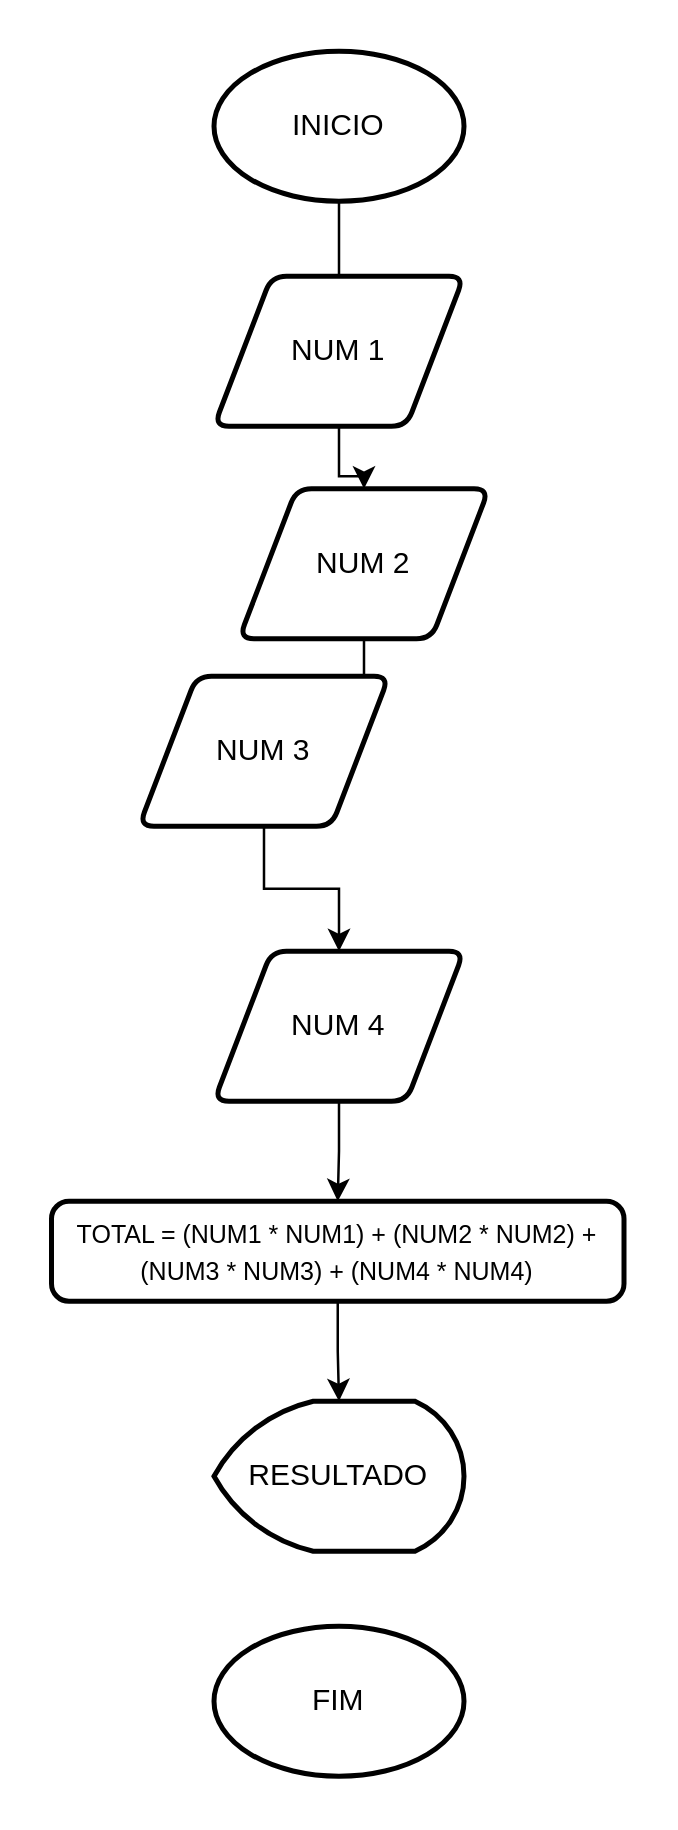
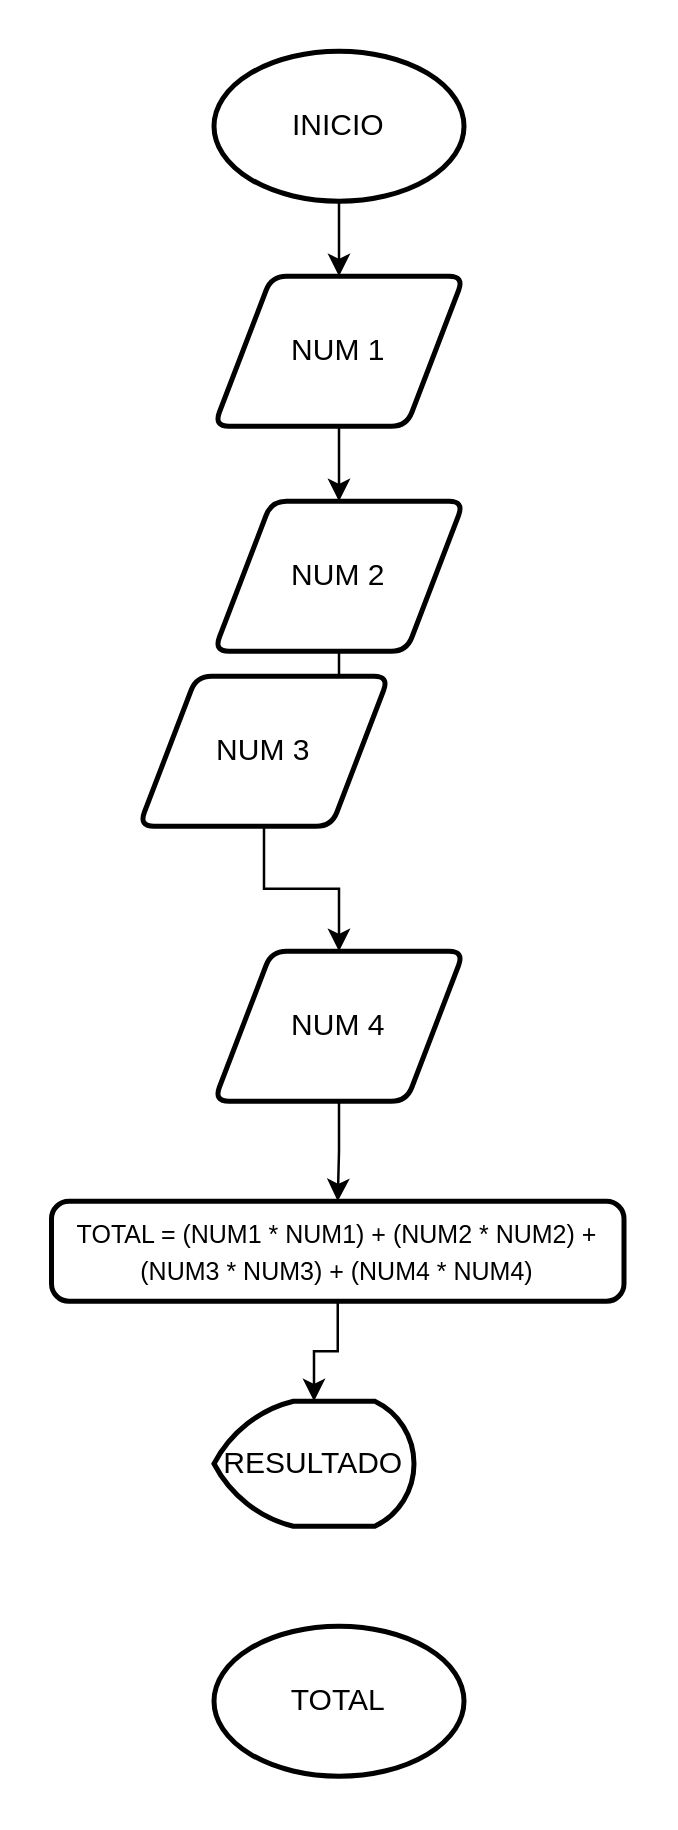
(339, 265) -> (339, 258)
(364, 564) -> (339, 576)
(339, 1476) -> (314, 1464)
(339, 1701) -> (339, 1701)
